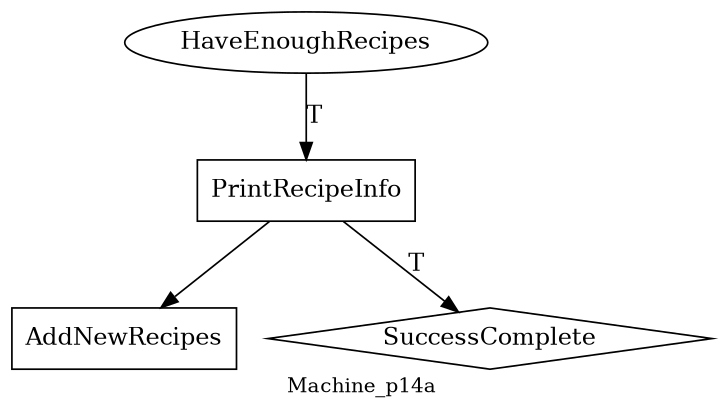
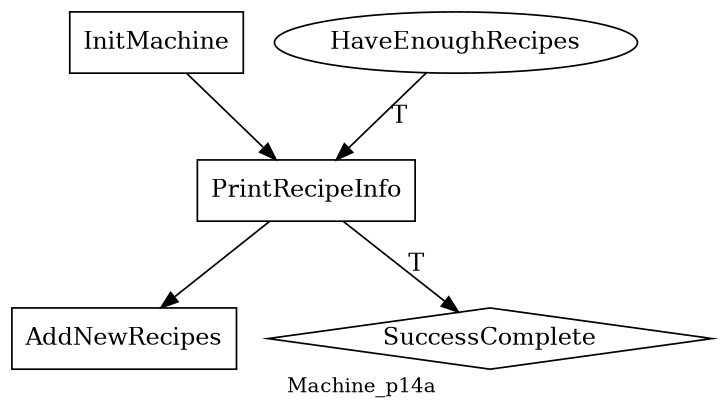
none -> (157, 43)
